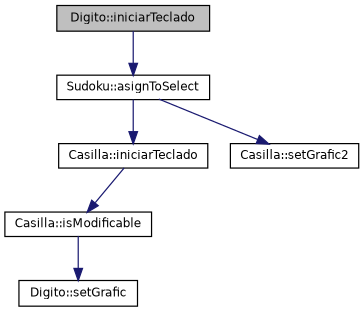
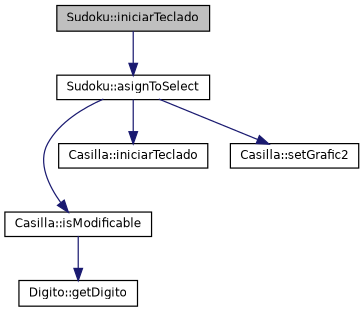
(133, 18) -> (133, 18)
(110, 185) -> (50, 140)
(78, 293) -> (78, 293)
